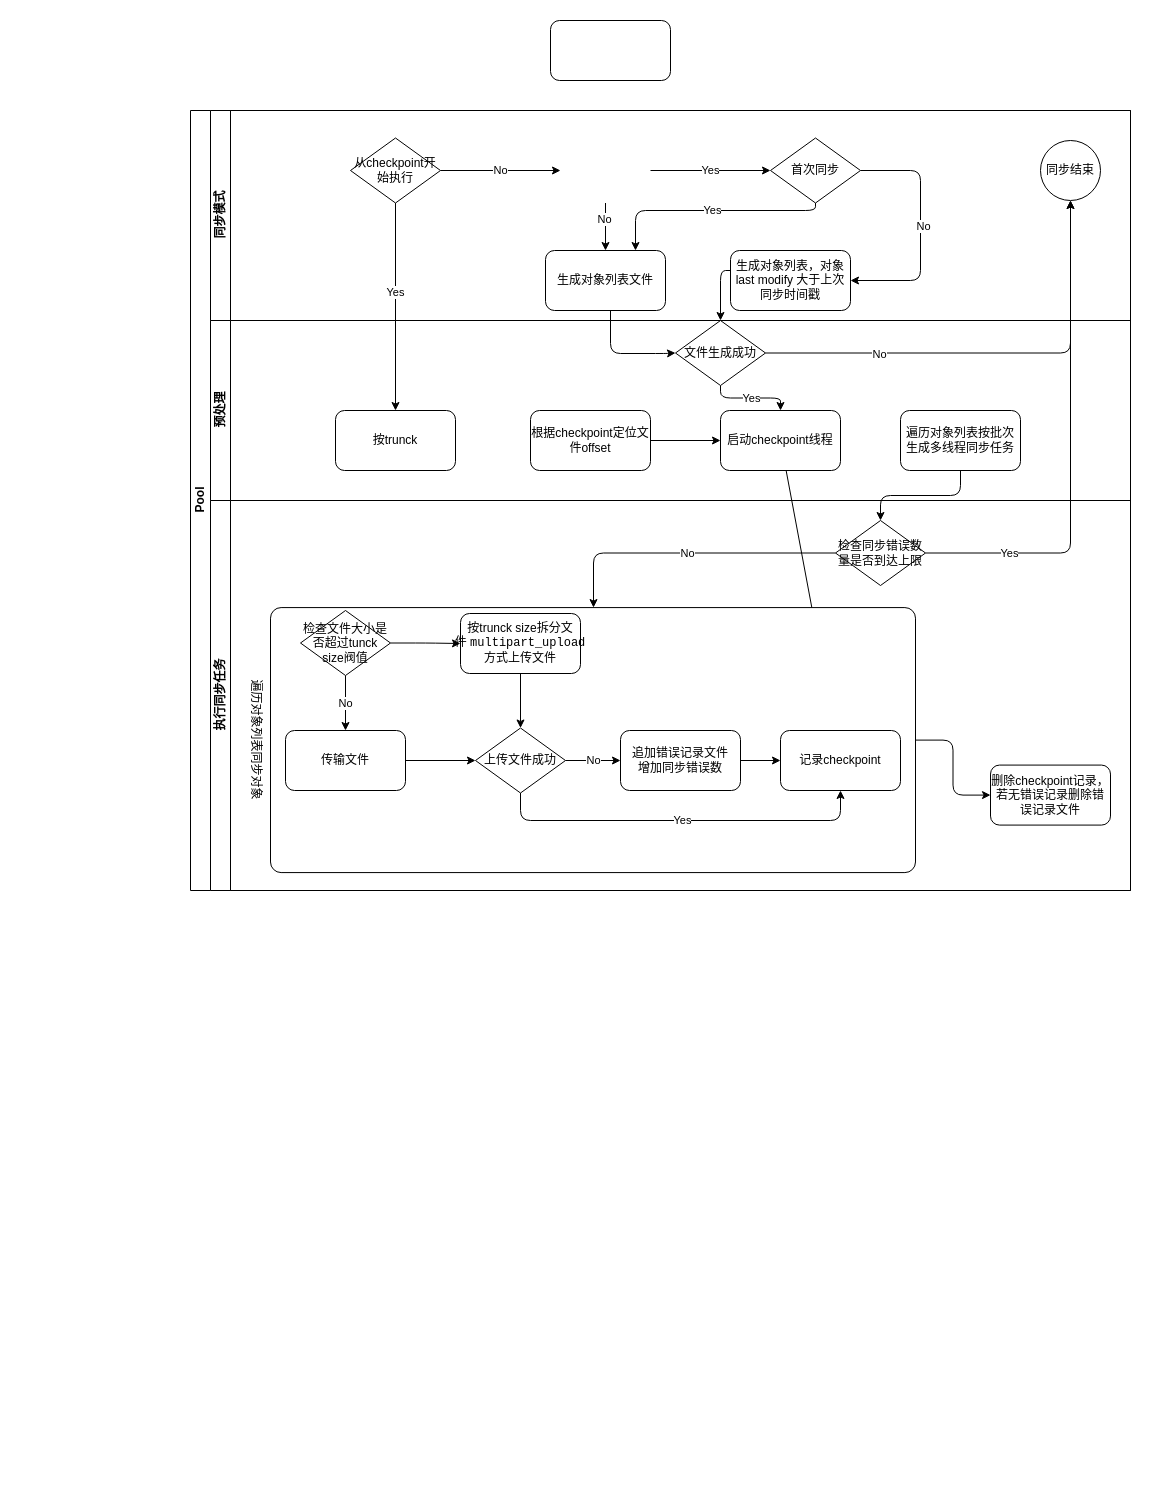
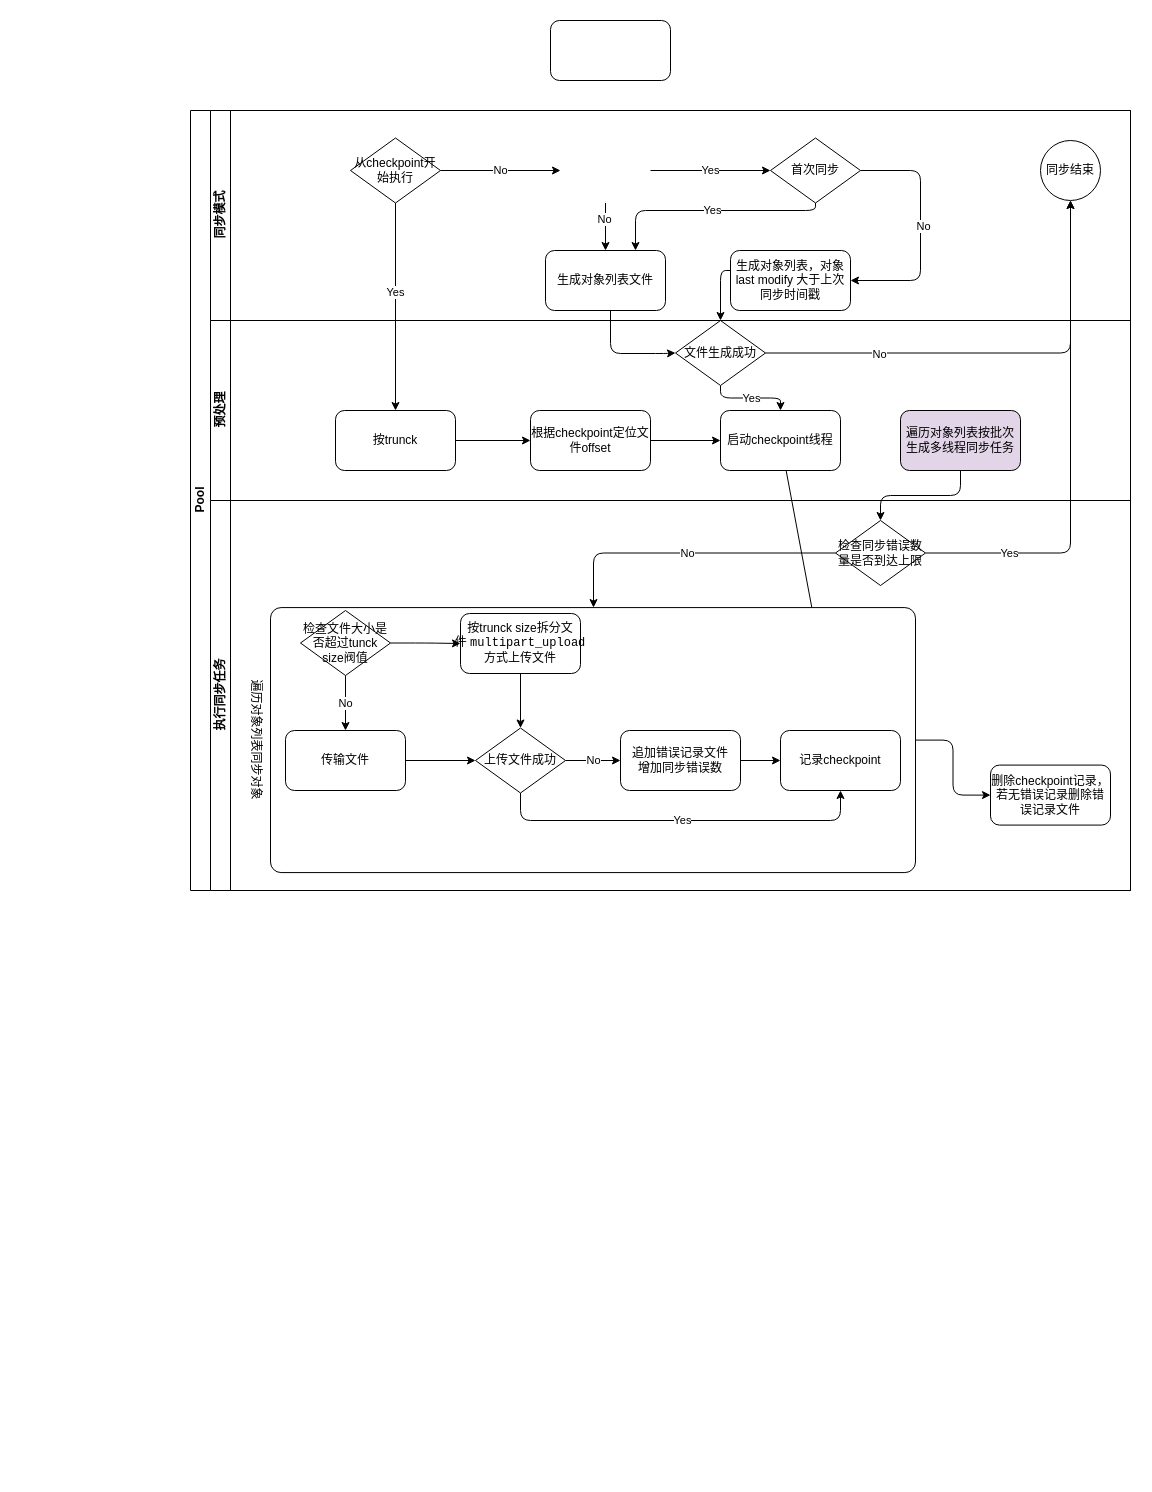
none -> (490, 441)
(961, 441) -> (961, 441)
